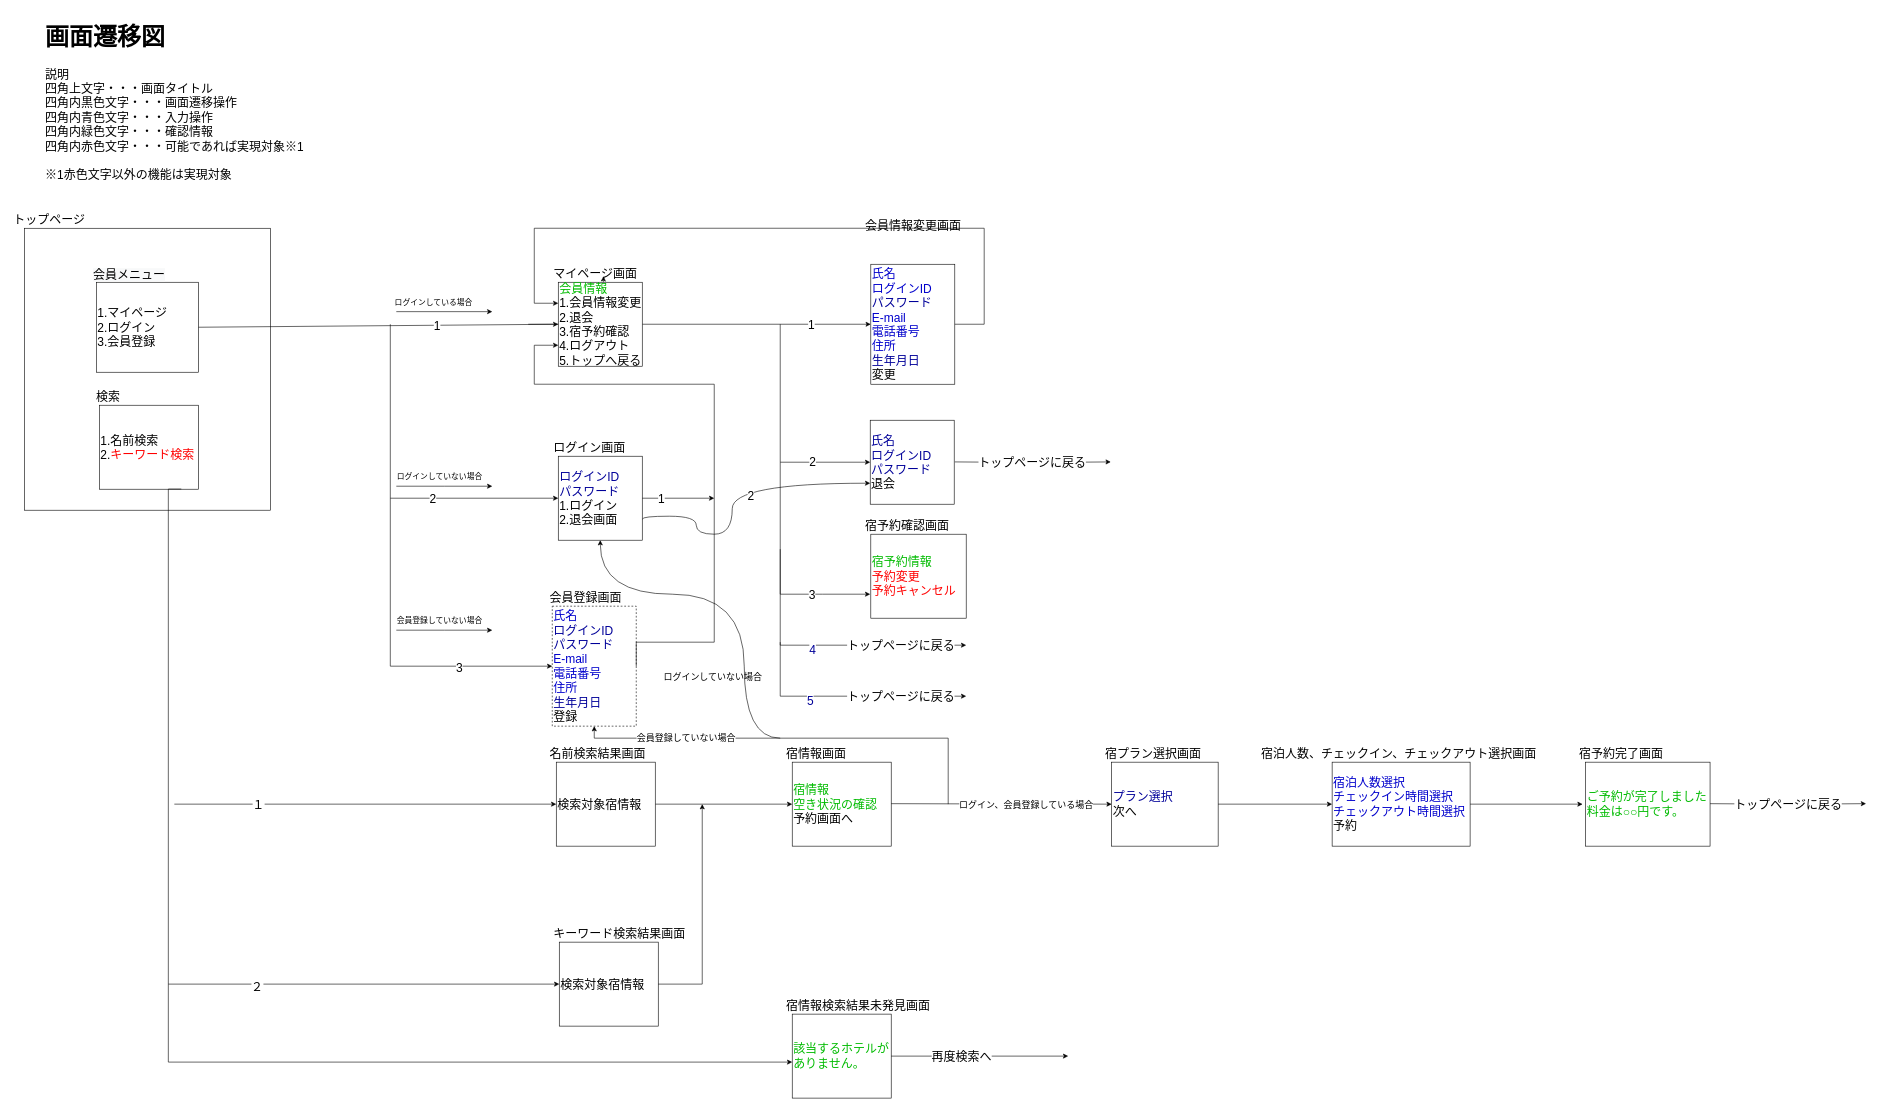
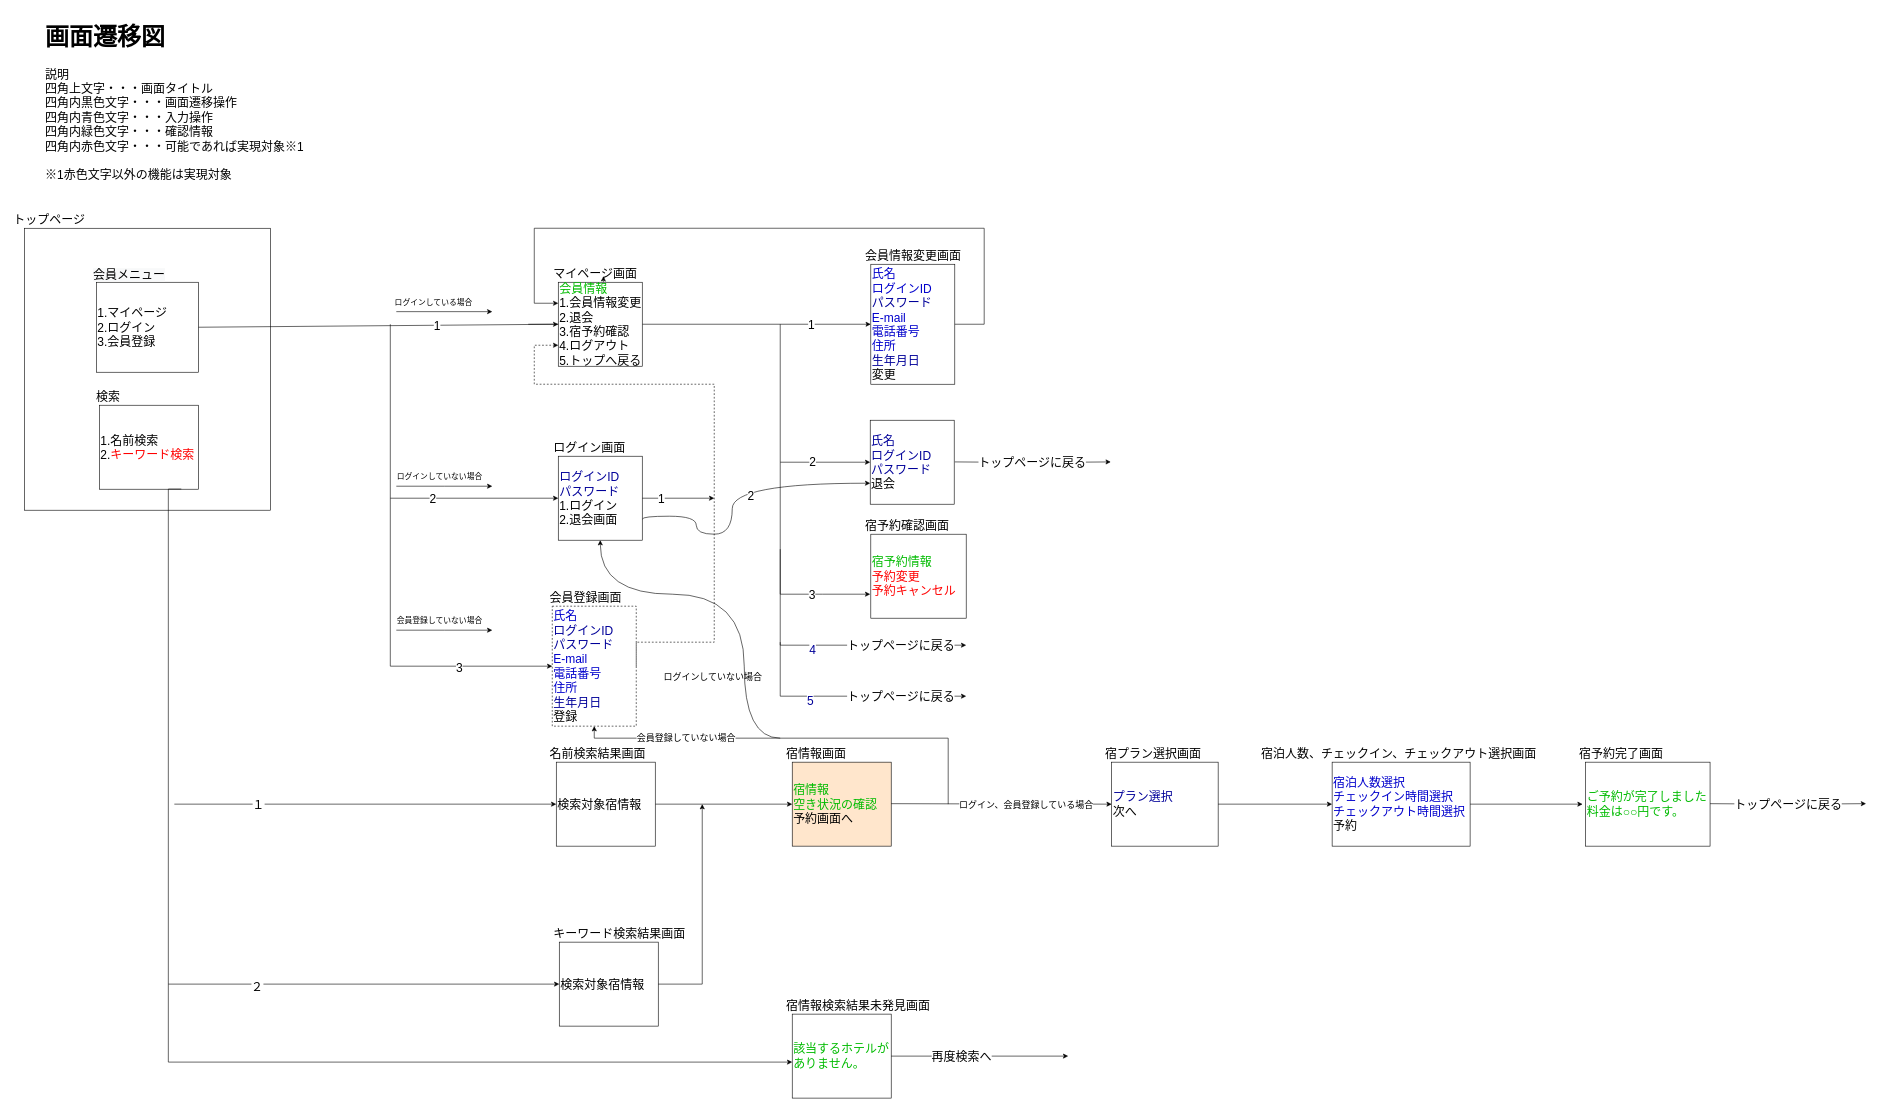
(915, 225) -> (915, 255)
(714, 434) -> (714, 434)
(842, 804) -> (842, 804)
